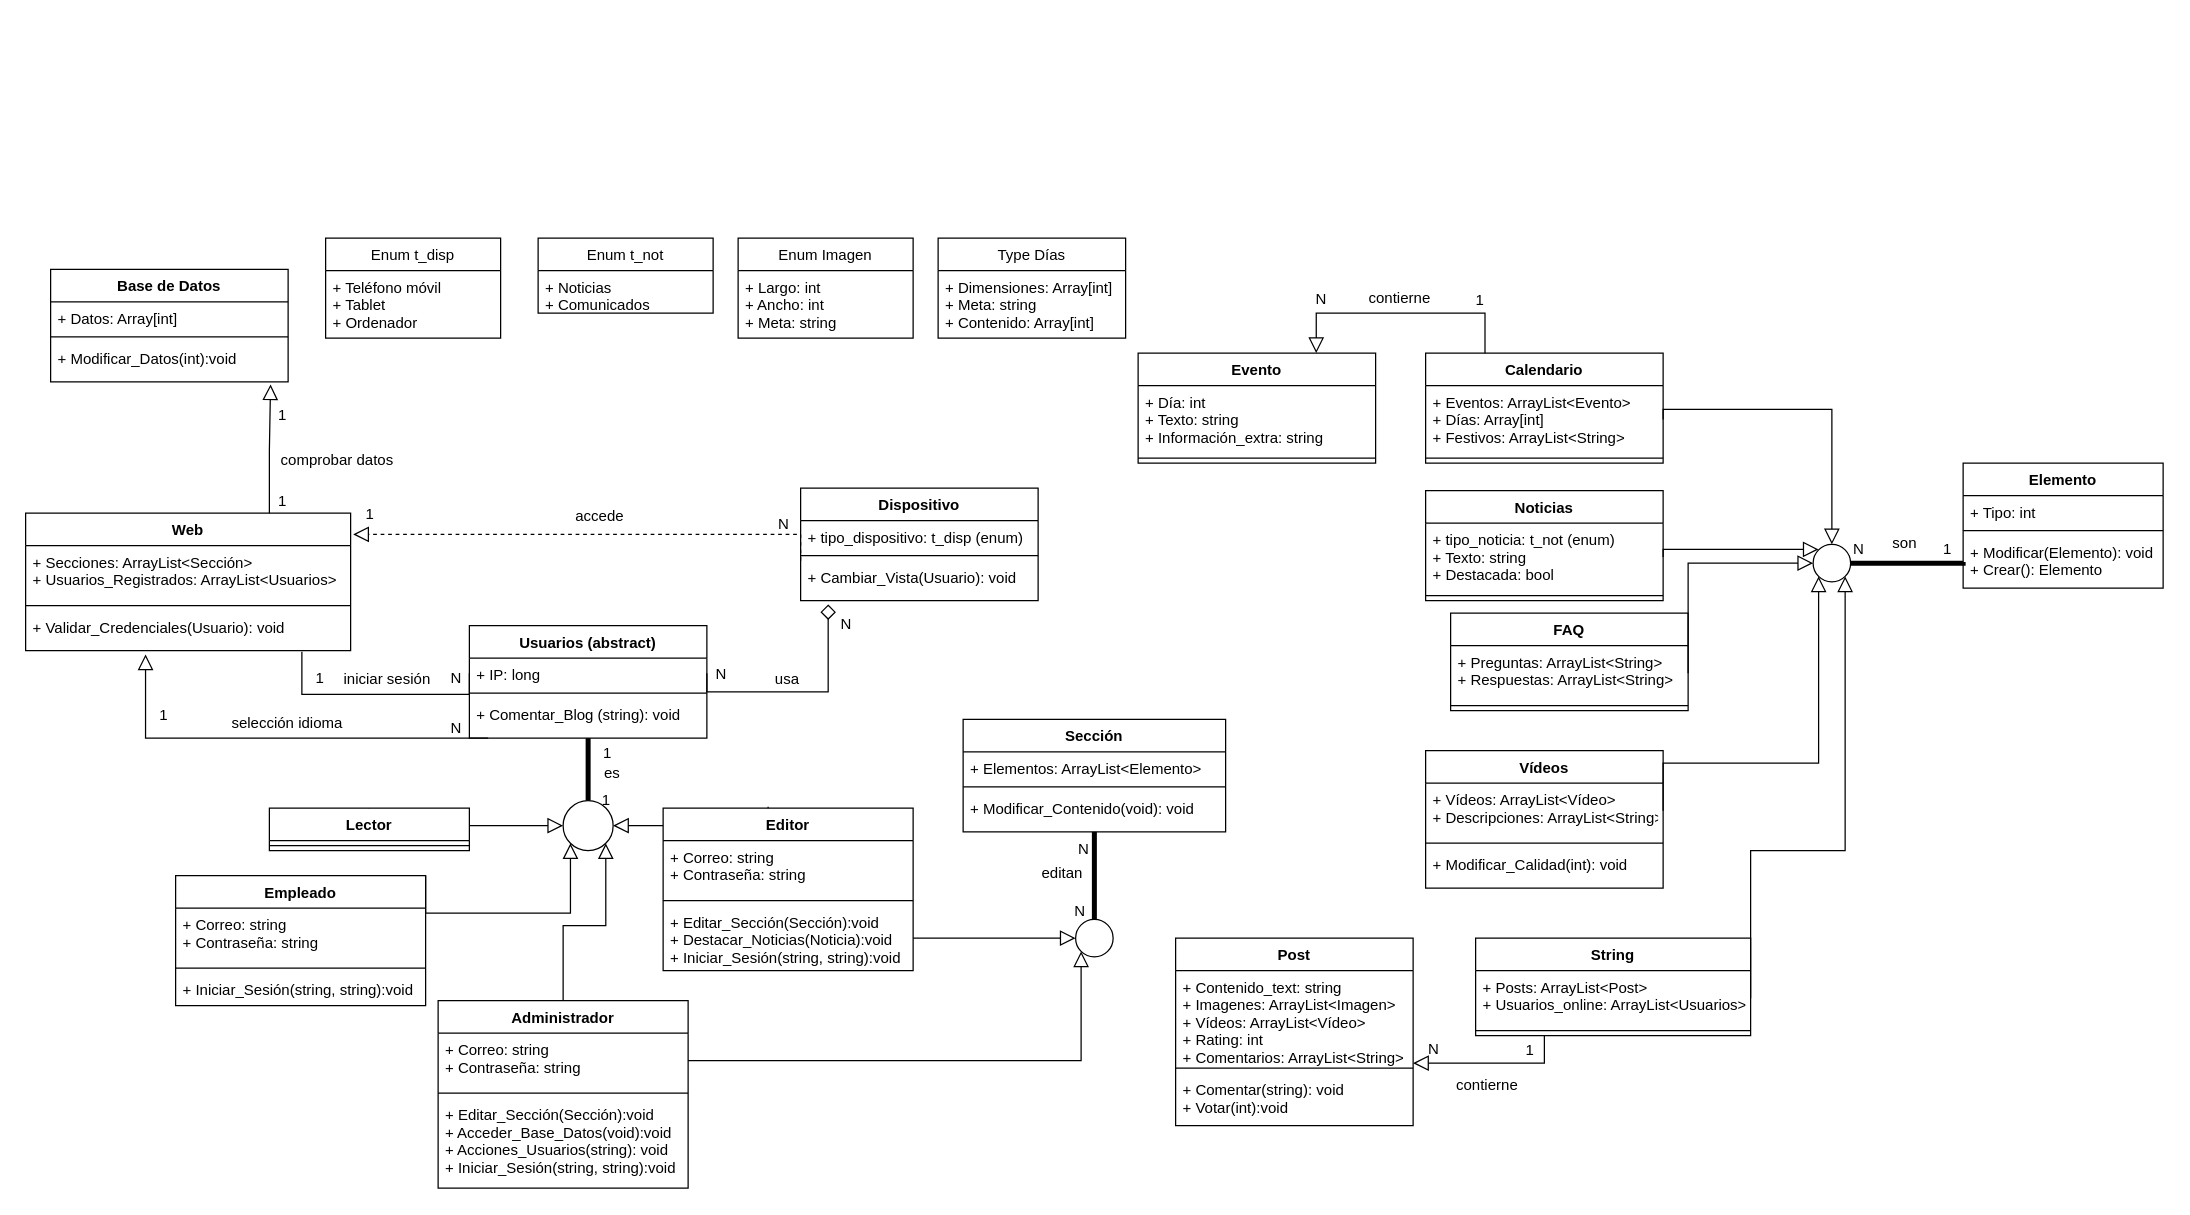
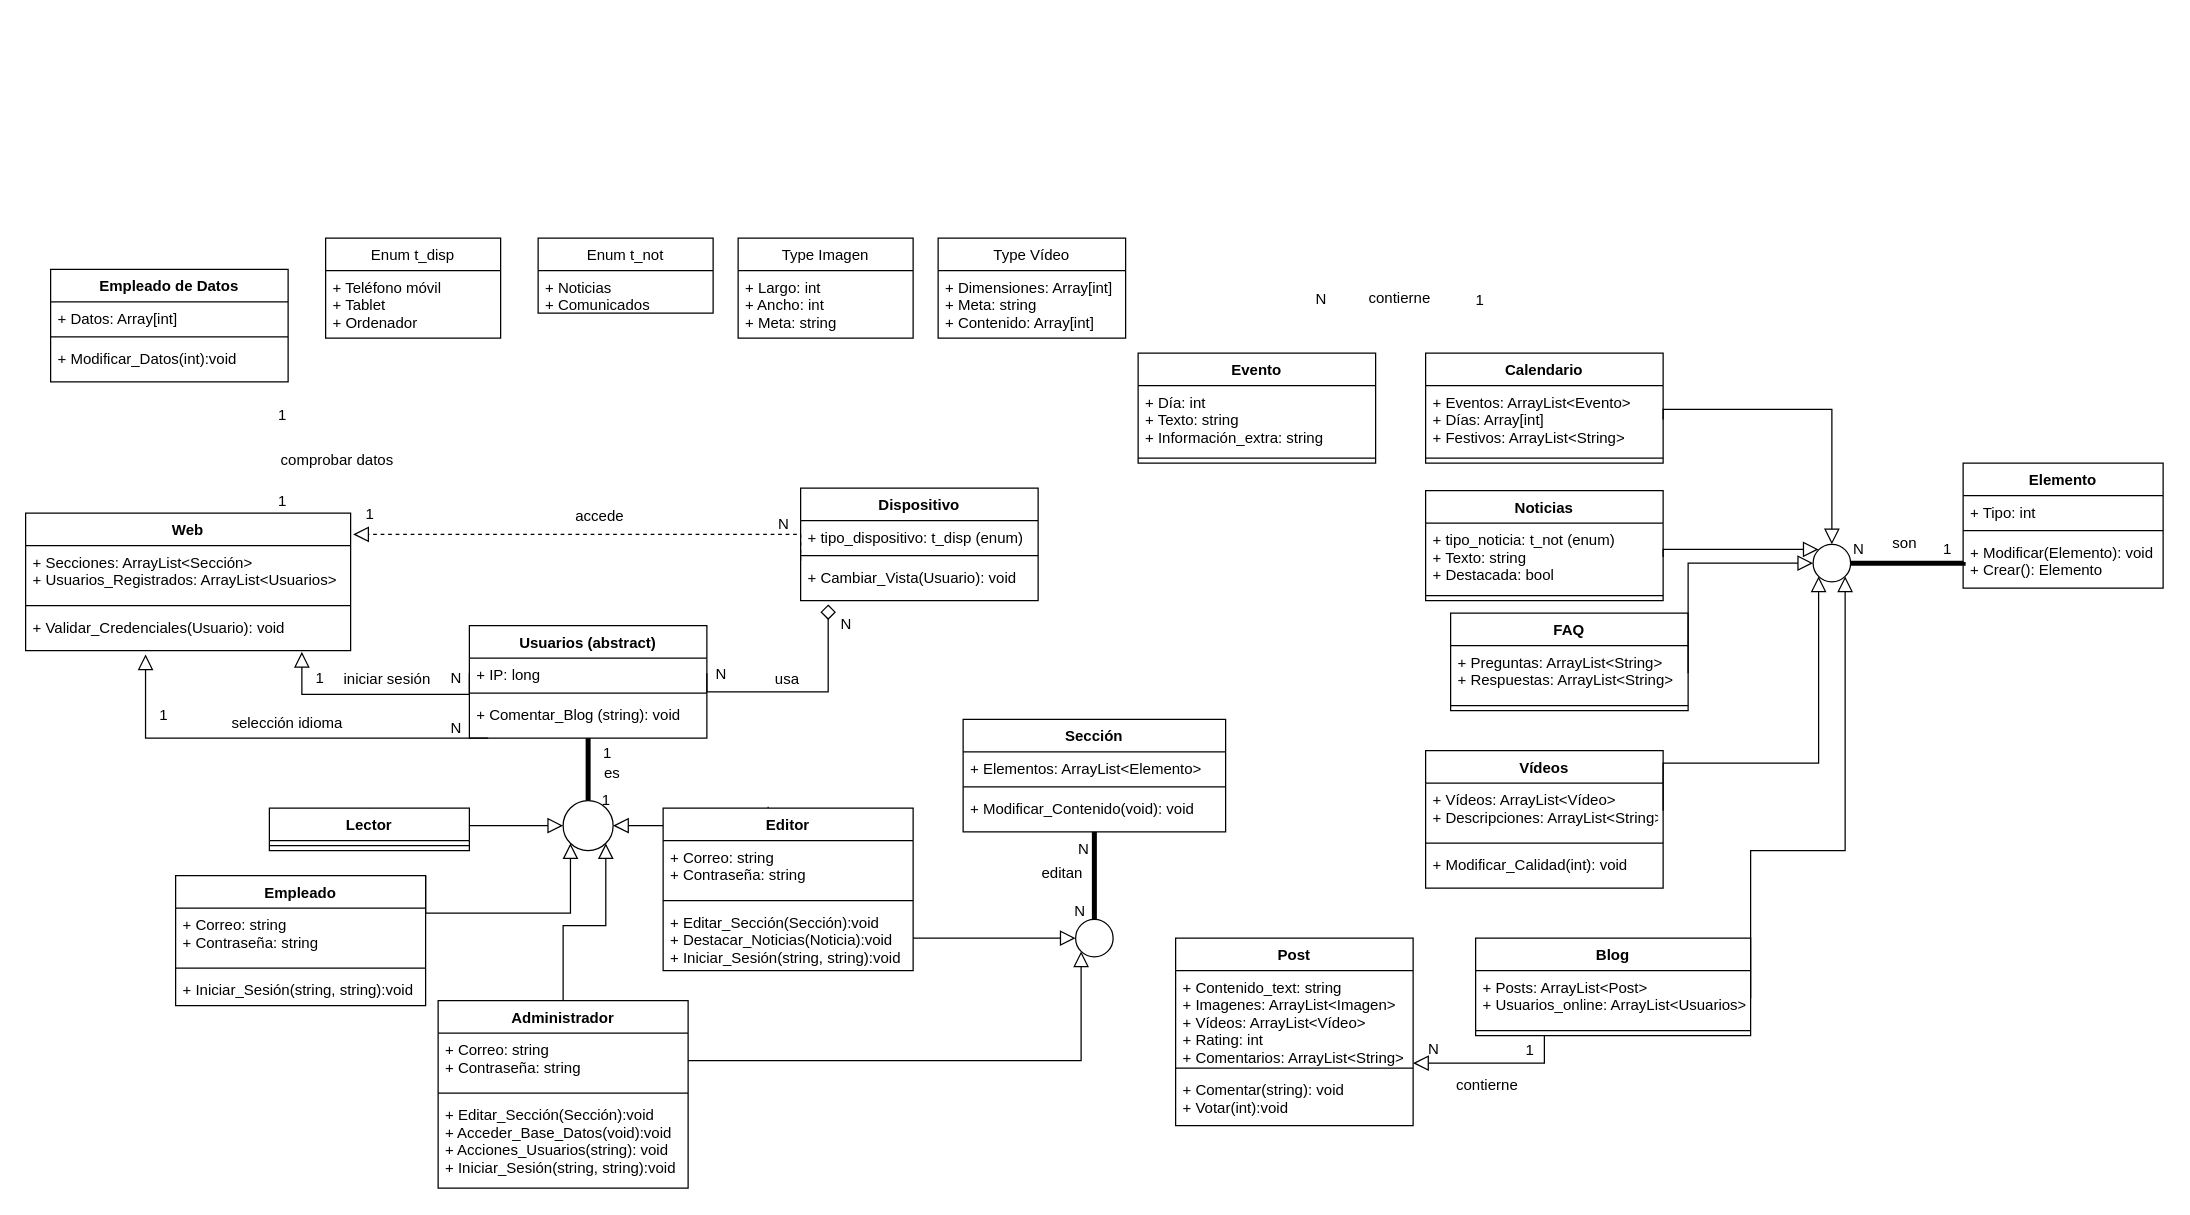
(825, 255) -> (825, 255)
(1031, 255) -> (1031, 255)
(169, 286) -> (169, 286)
(1409, 313) -> none
(269, 457) -> none
(302, 661) -> (302, 668)
(1613, 955) -> (1613, 955)
